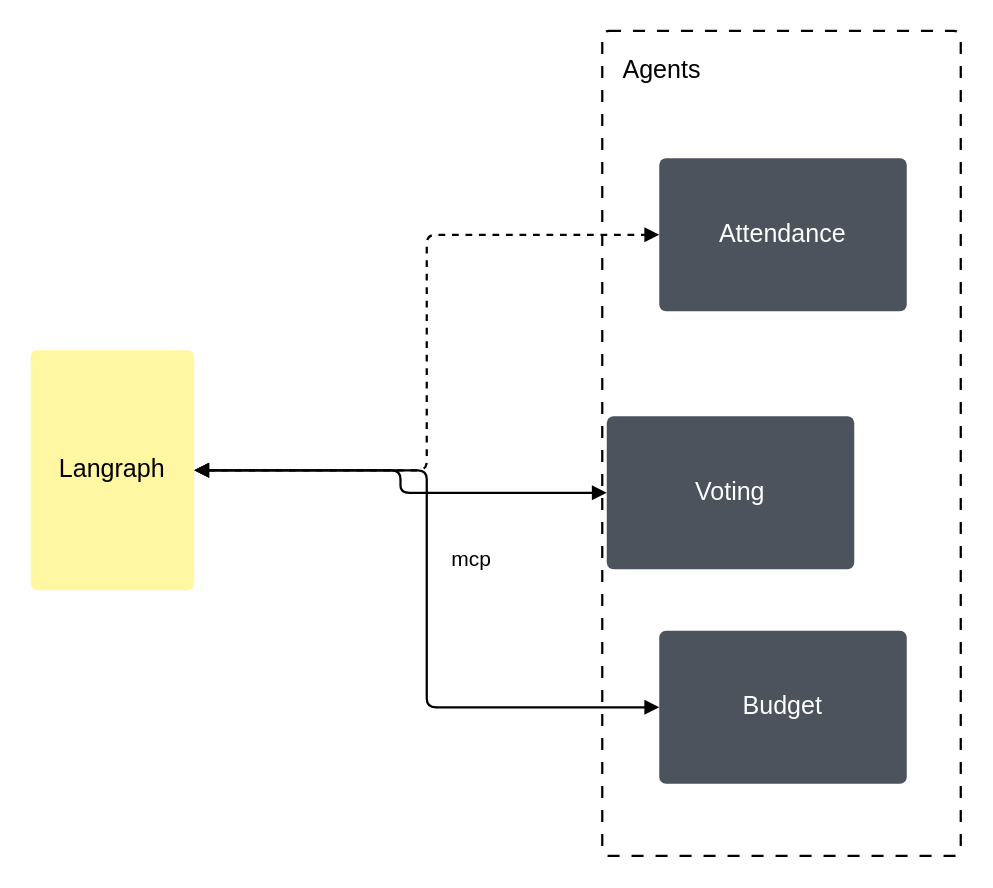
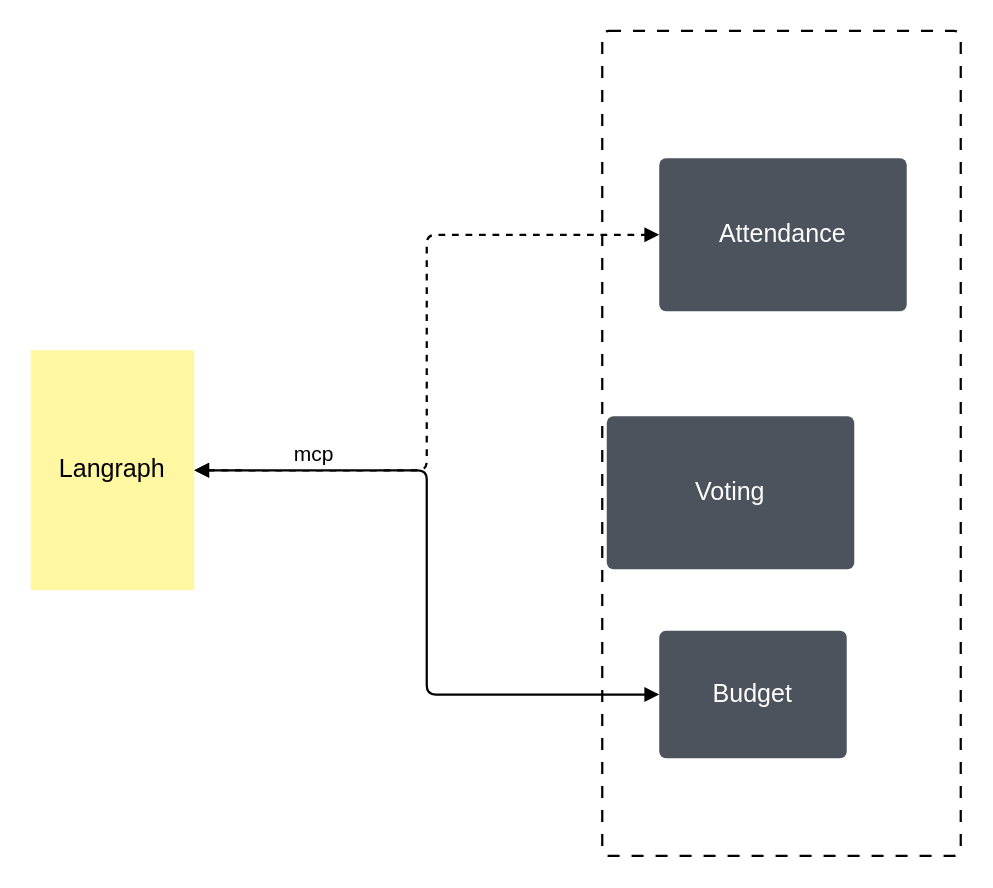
(722, 71) -> none
(113, 470) -> (113, 470)
(491, 493) -> none
(472, 558) -> (314, 453)
(783, 707) -> (753, 695)
